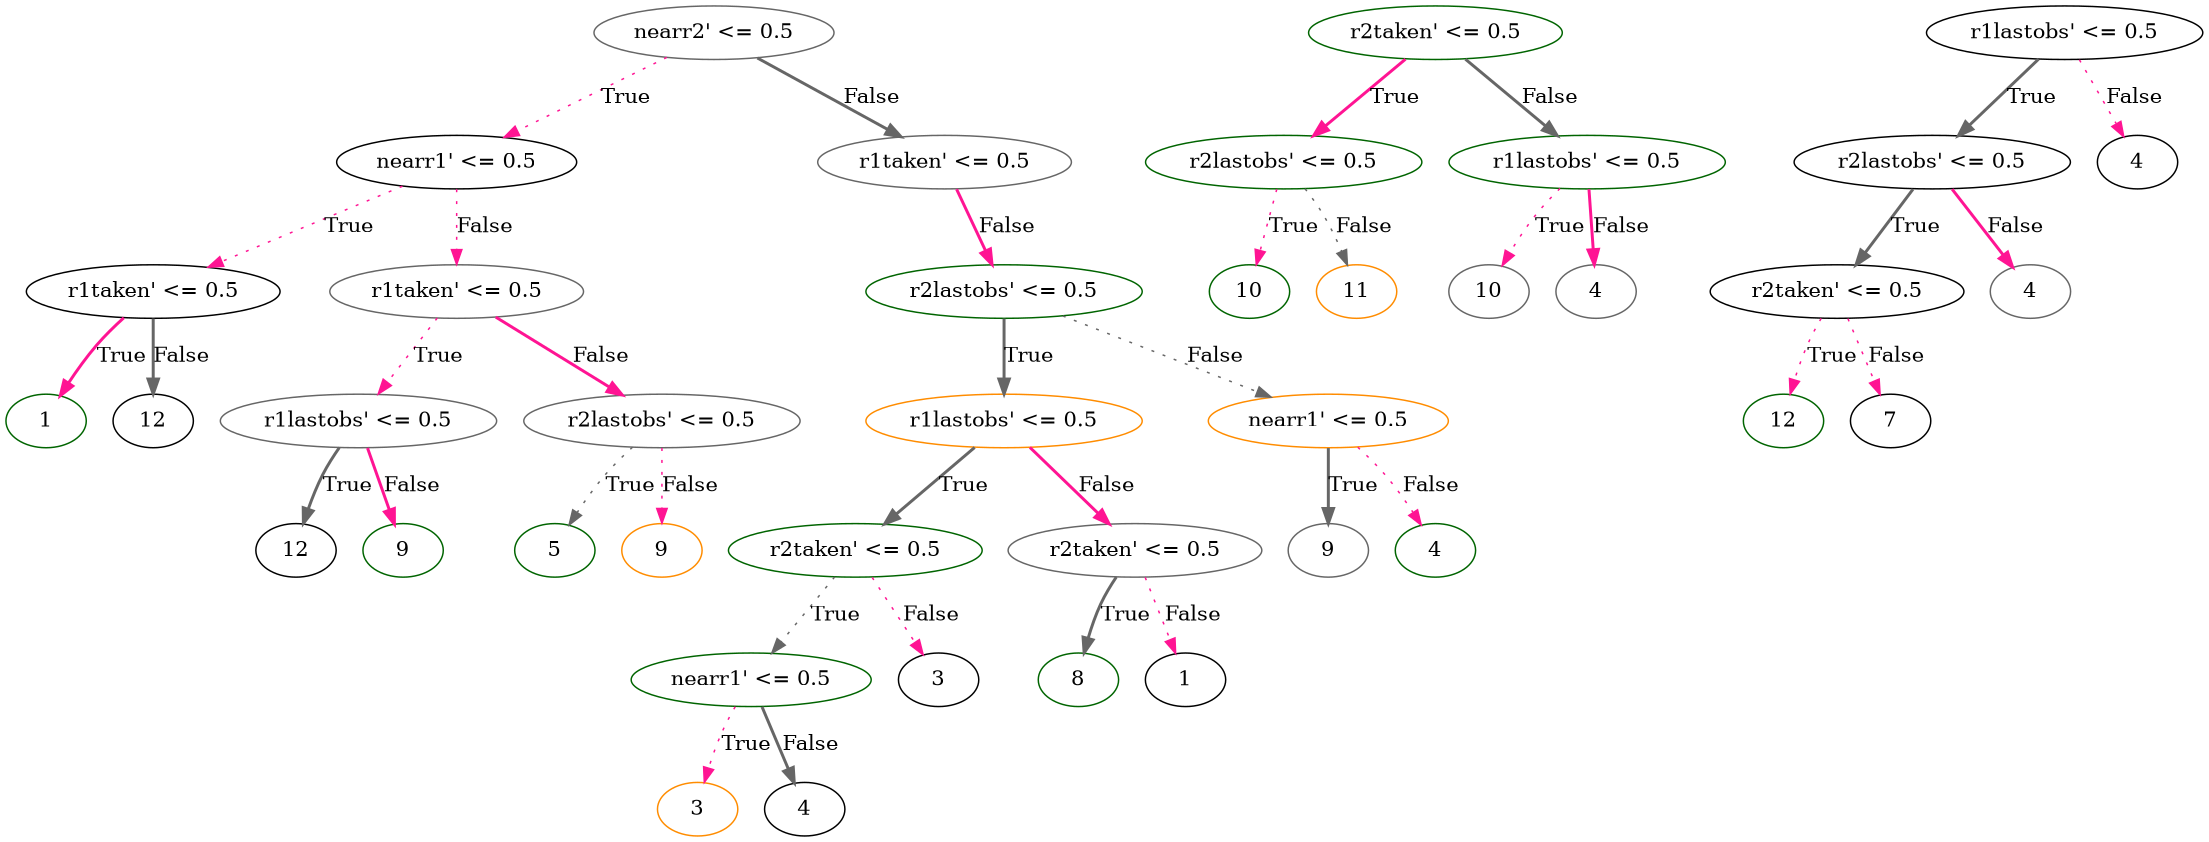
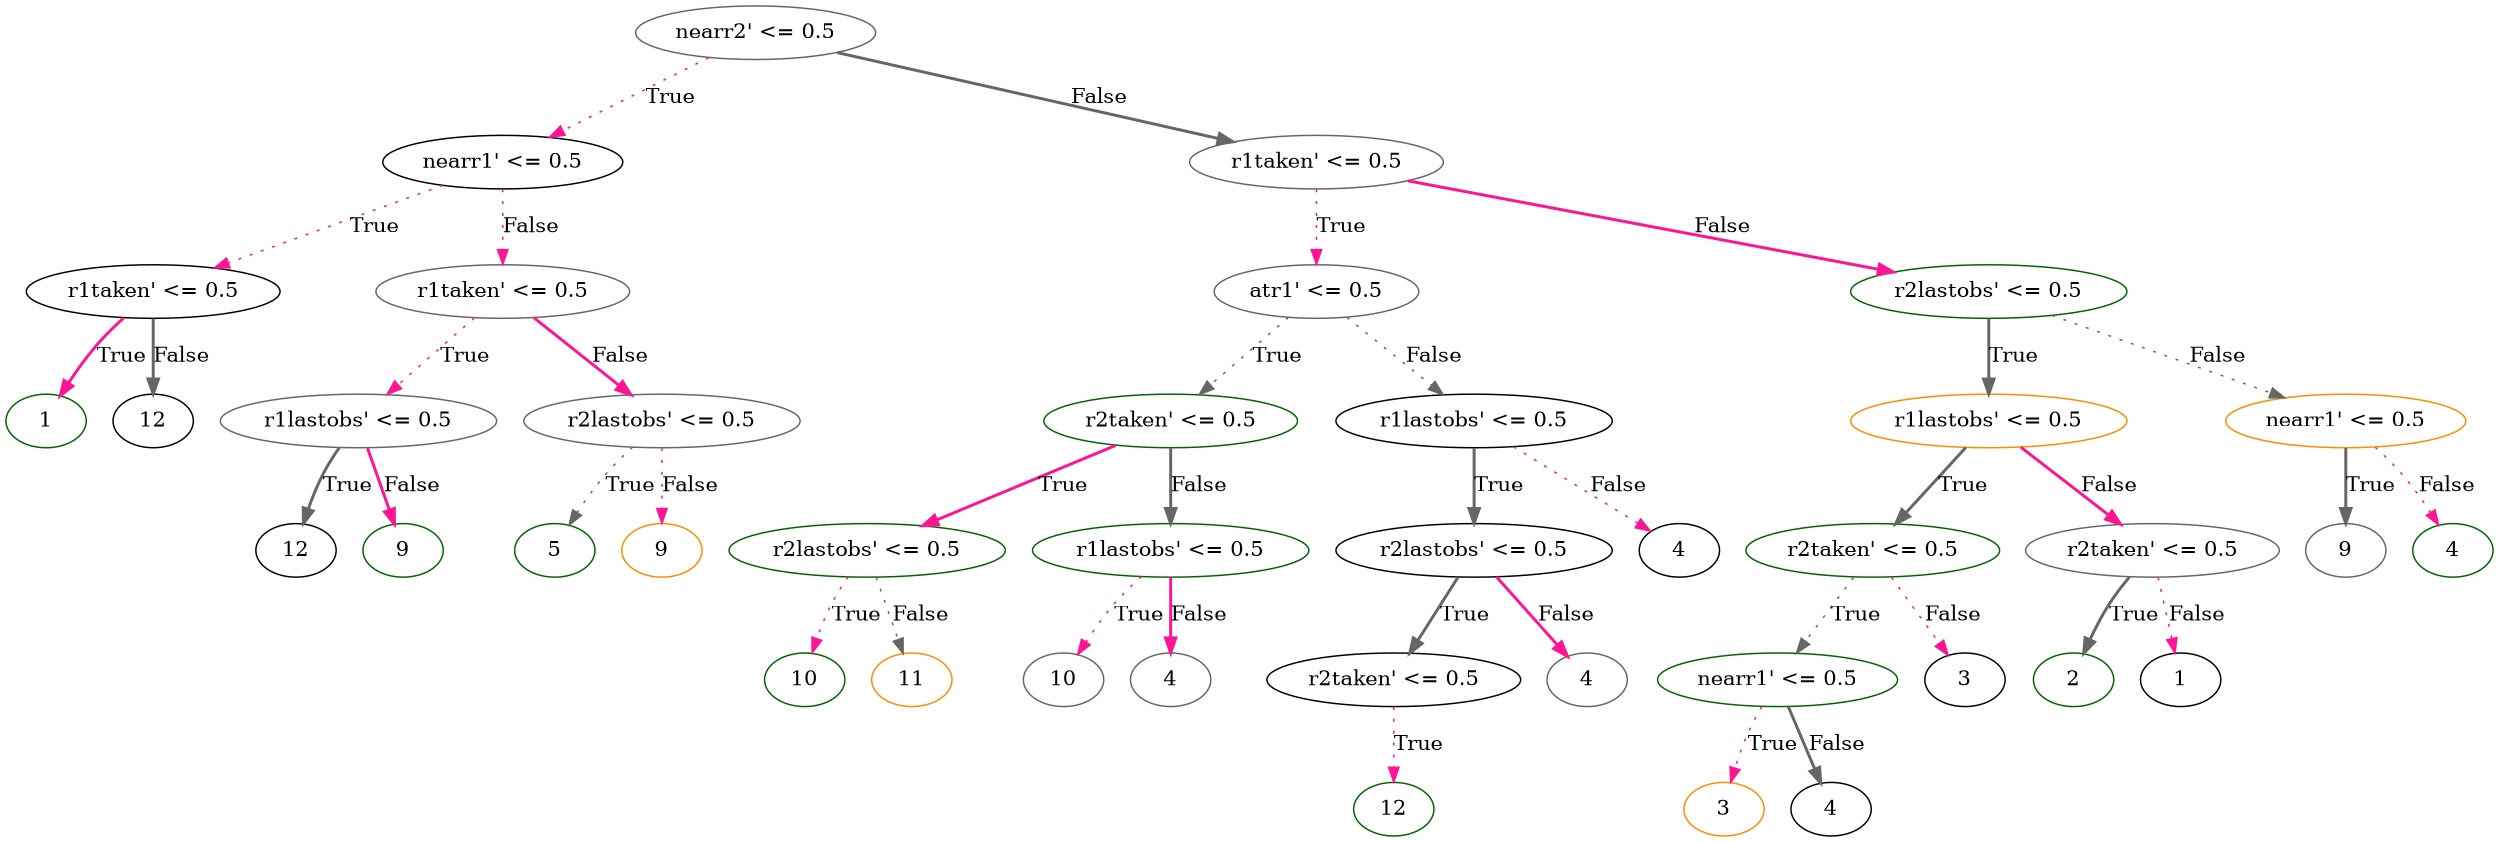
none -> (1316, 292)
(1891, 421) -> none
(1078, 680) -> (2074, 680)
